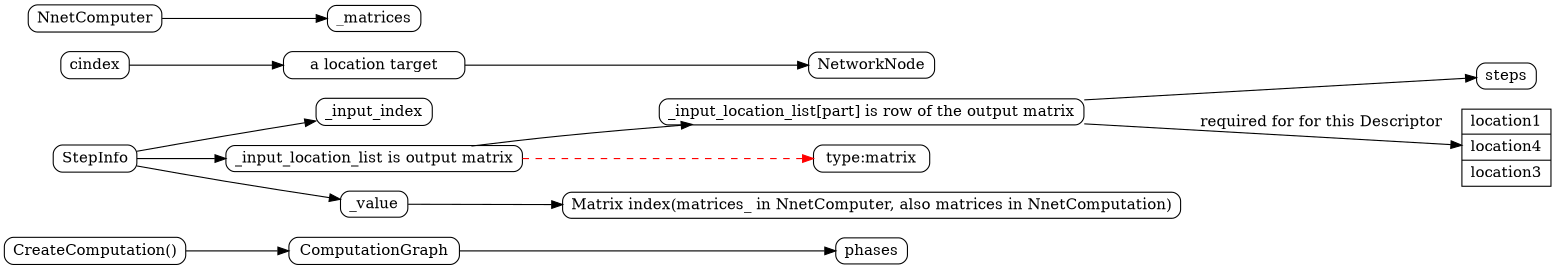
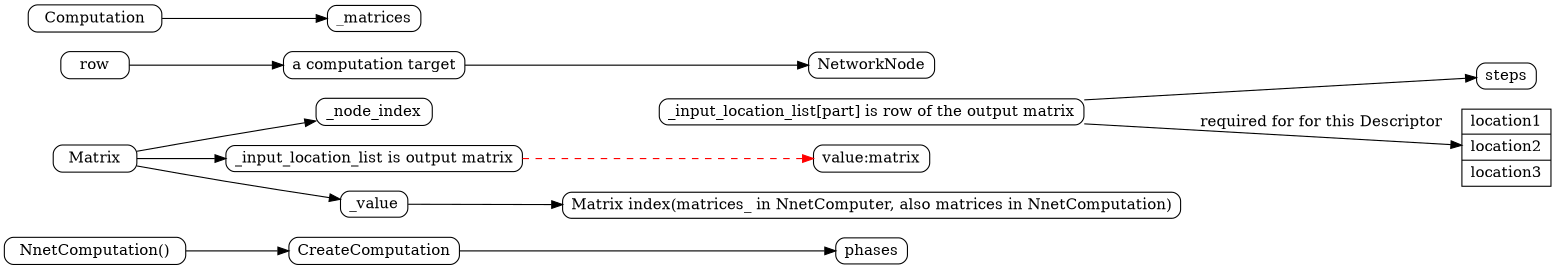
(95, 18) -> (95, 18)
(95, 65) -> (95, 65)
(374, 65) -> (374, 65)
(374, 112) -> (374, 112)
(576, 134) -> none
(1506, 147) -> (1506, 147)
(95, 159) -> (95, 159)
(872, 159) -> (872, 159)
(95, 251) -> (95, 251)
(374, 251) -> (374, 251)
